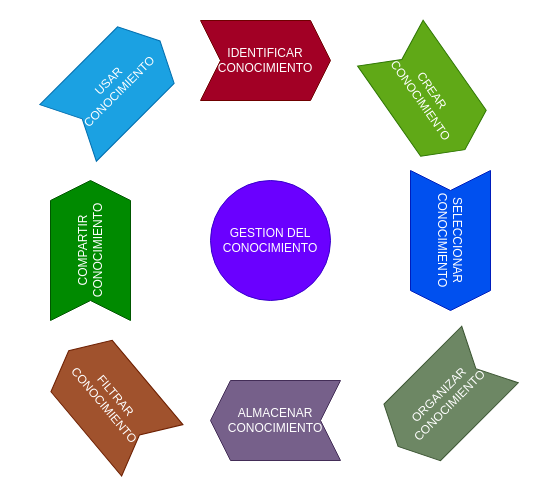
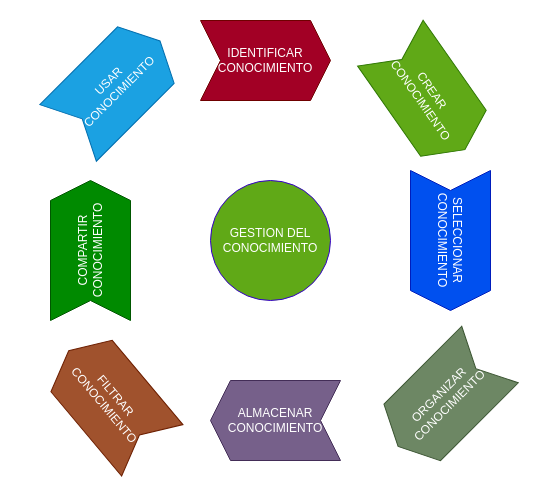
(271, 241) -> (271, 241)
